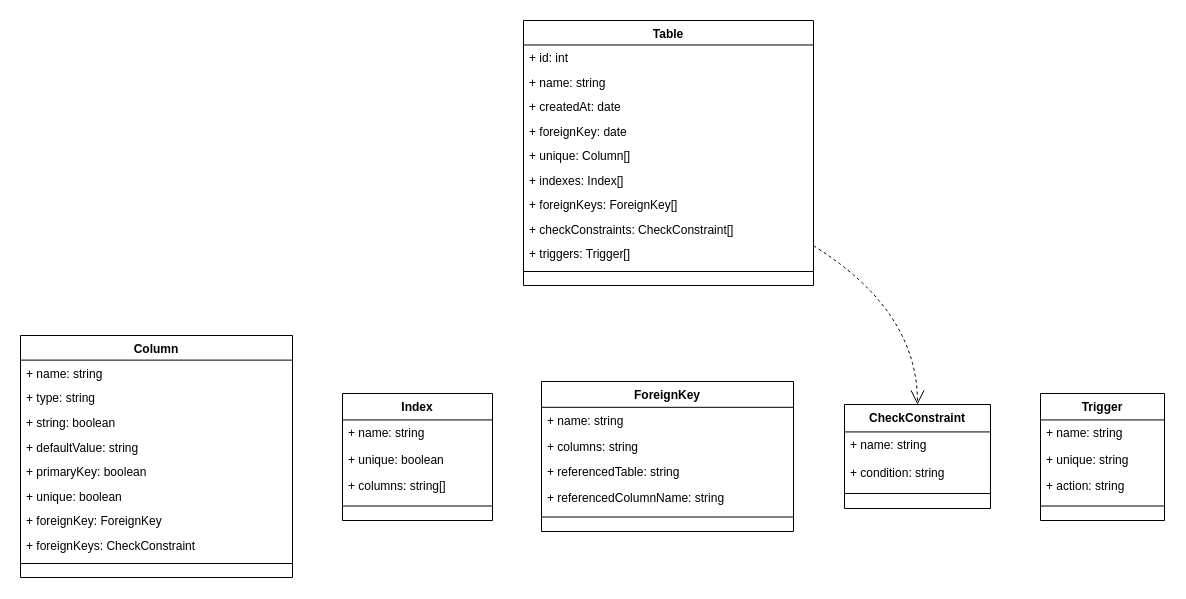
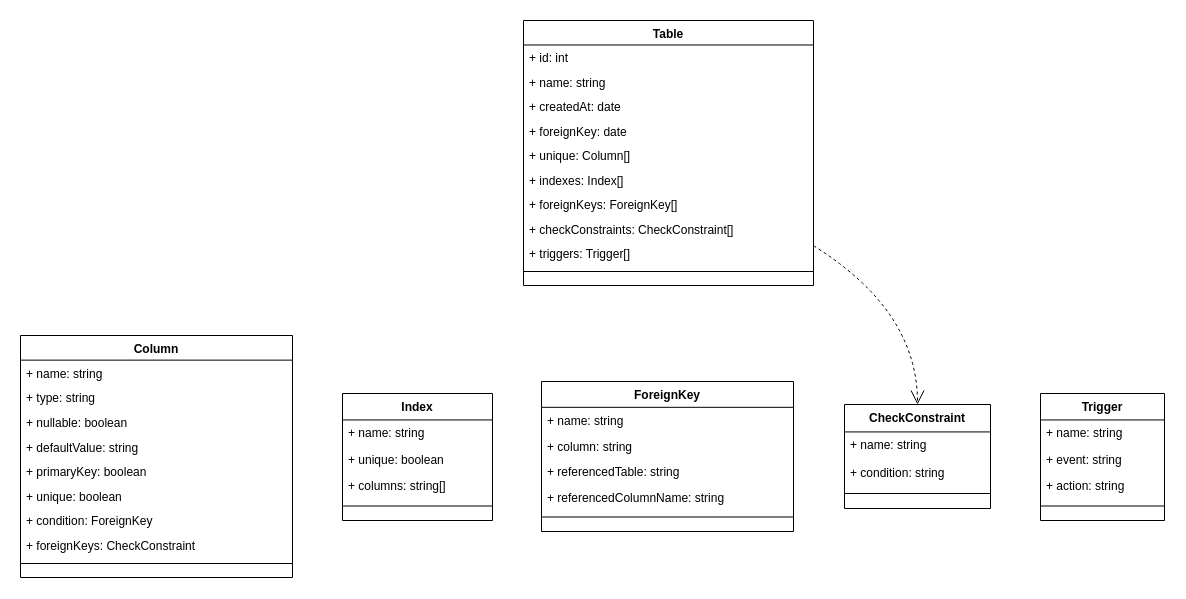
(75, 423) -> (79, 423)
(596, 447) -> (593, 447)
(1092, 460) -> (1090, 460)
(99, 521) -> (94, 521)
